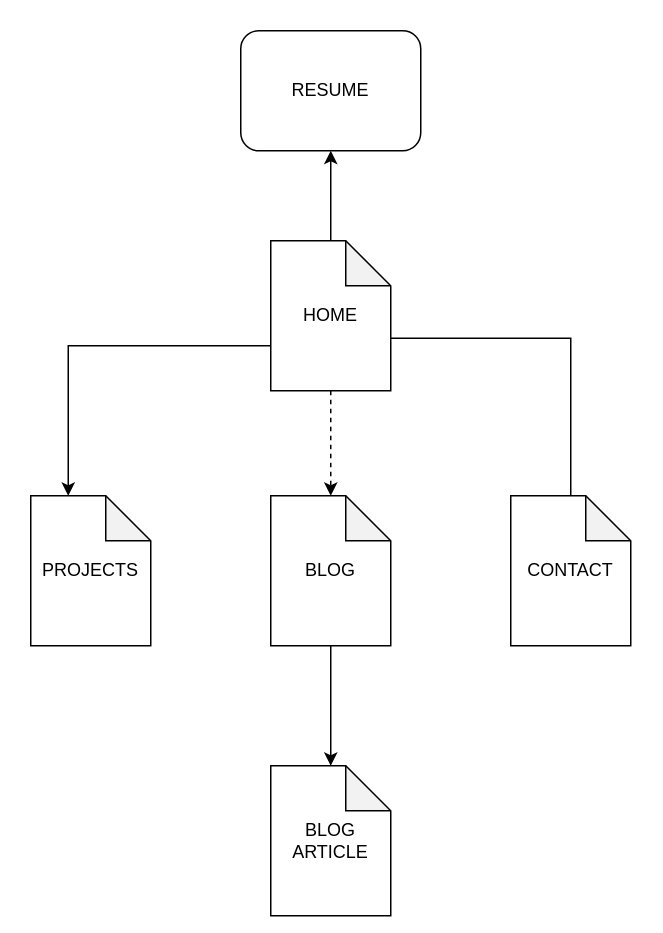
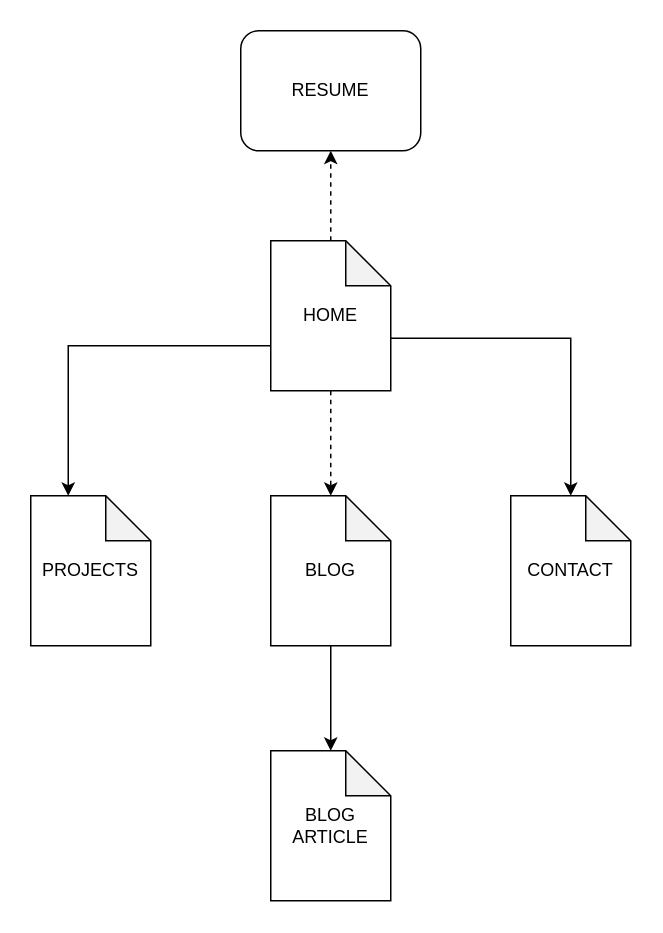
(331, 199) -> (331, 199)
(571, 488) -> (571, 484)
(331, 841) -> (331, 826)
